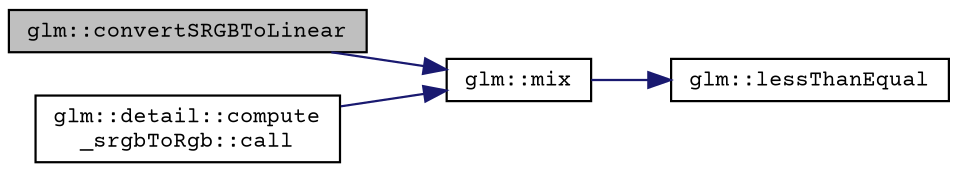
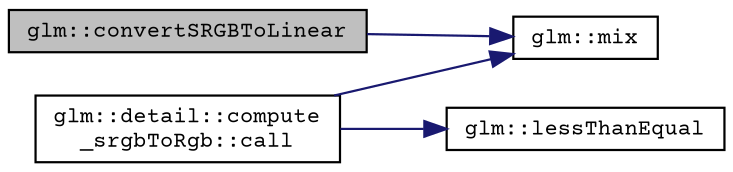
(620, 80) -> (382, 129)
